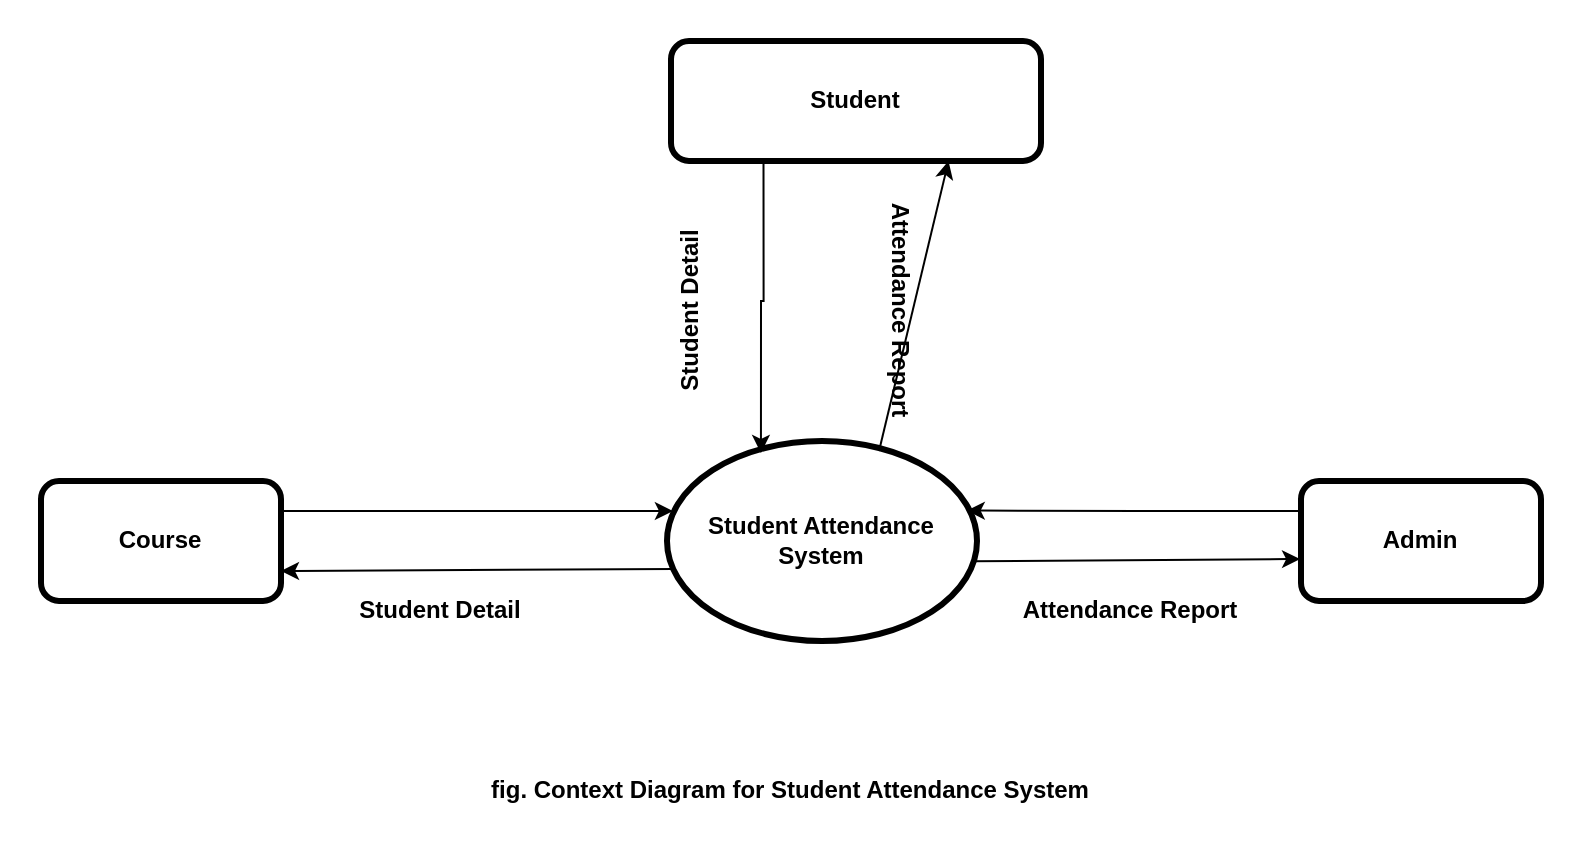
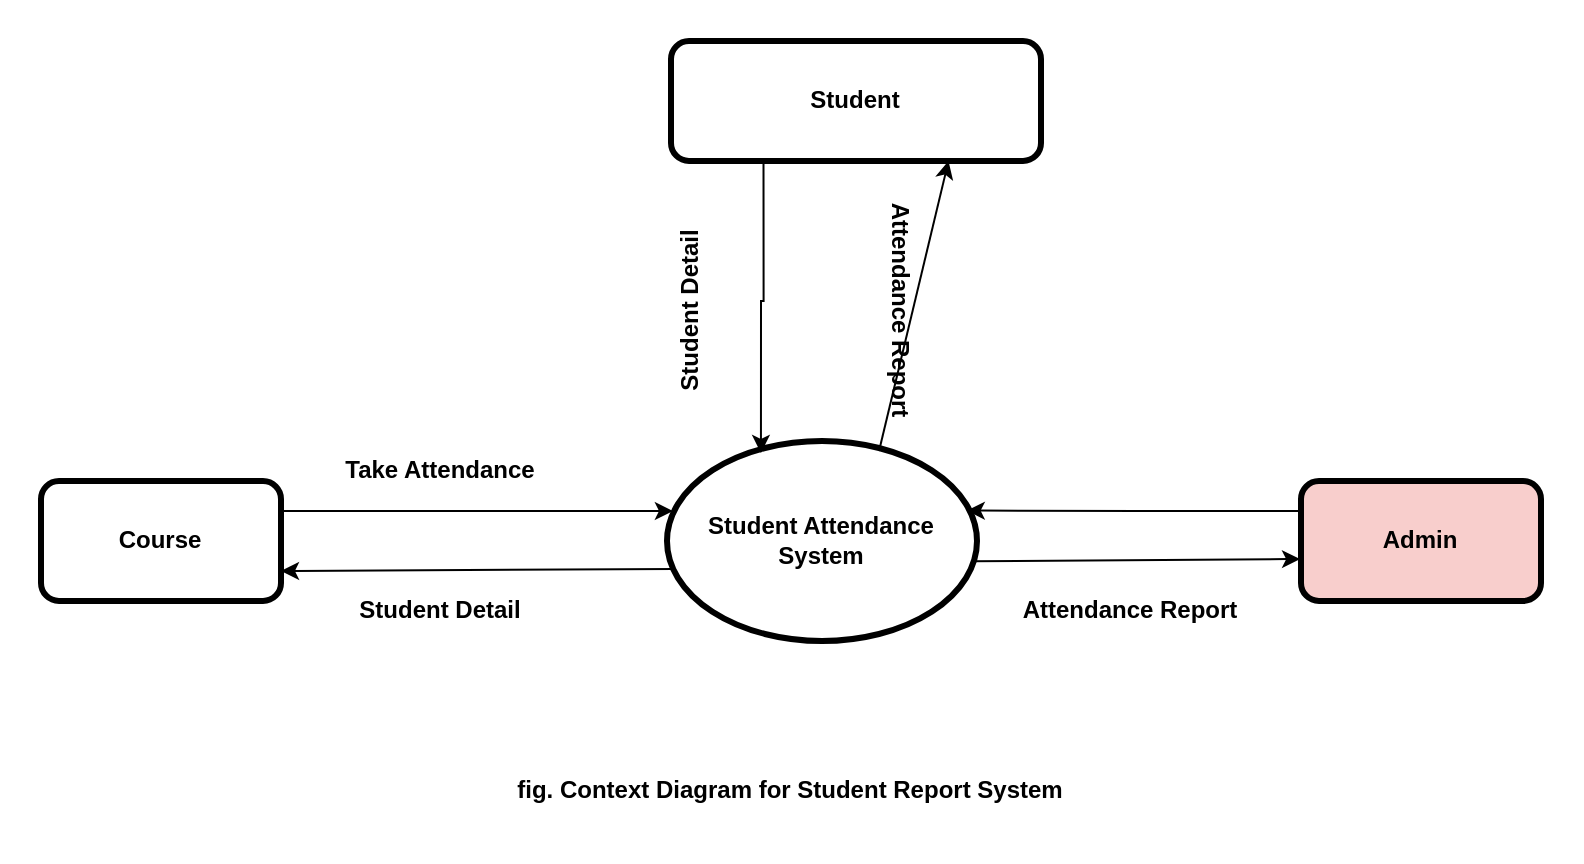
none -> (441, 471)
(1421, 541) -> (1421, 541)
(791, 791) -> (791, 791)
